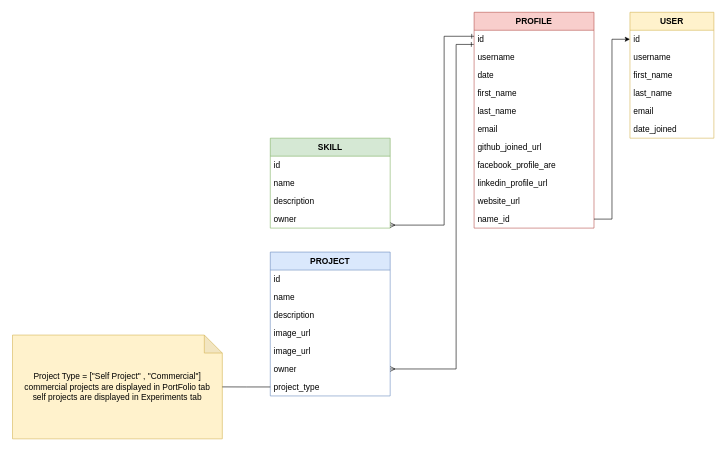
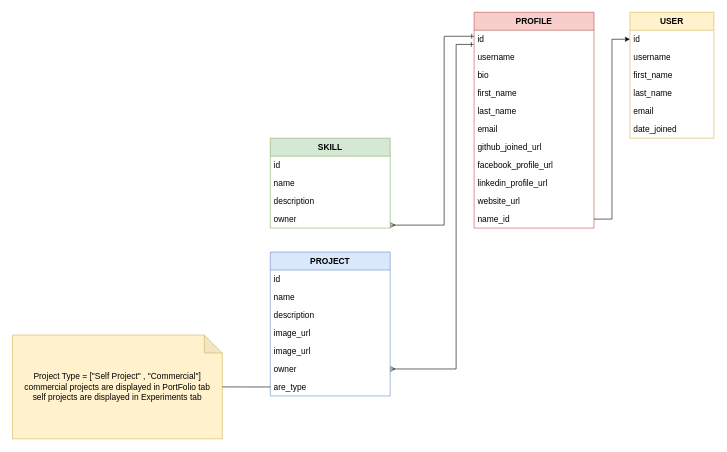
(487, 75) -> (484, 75)
(523, 165) -> (522, 165)
(302, 387) -> (293, 387)
